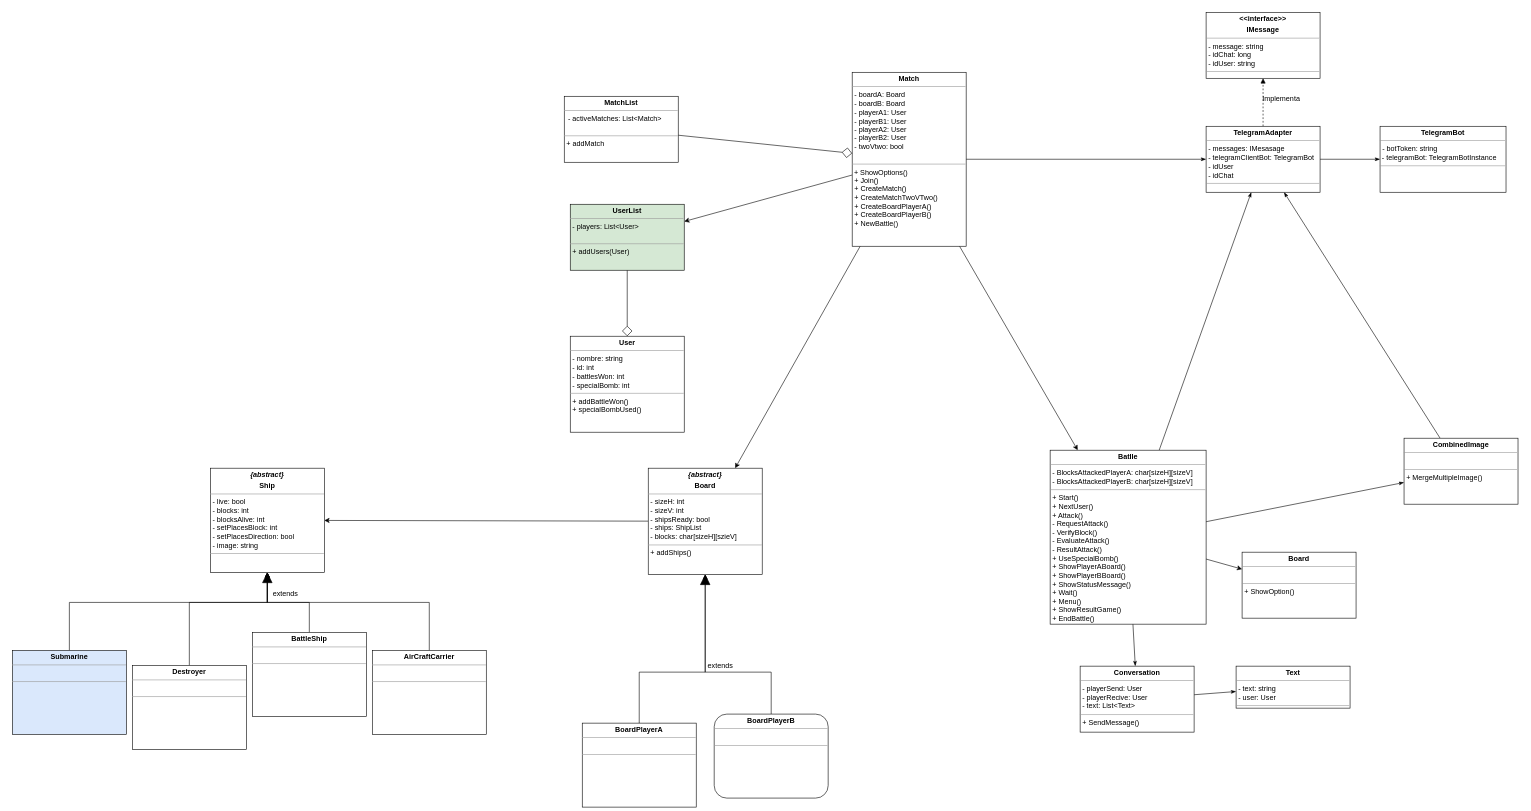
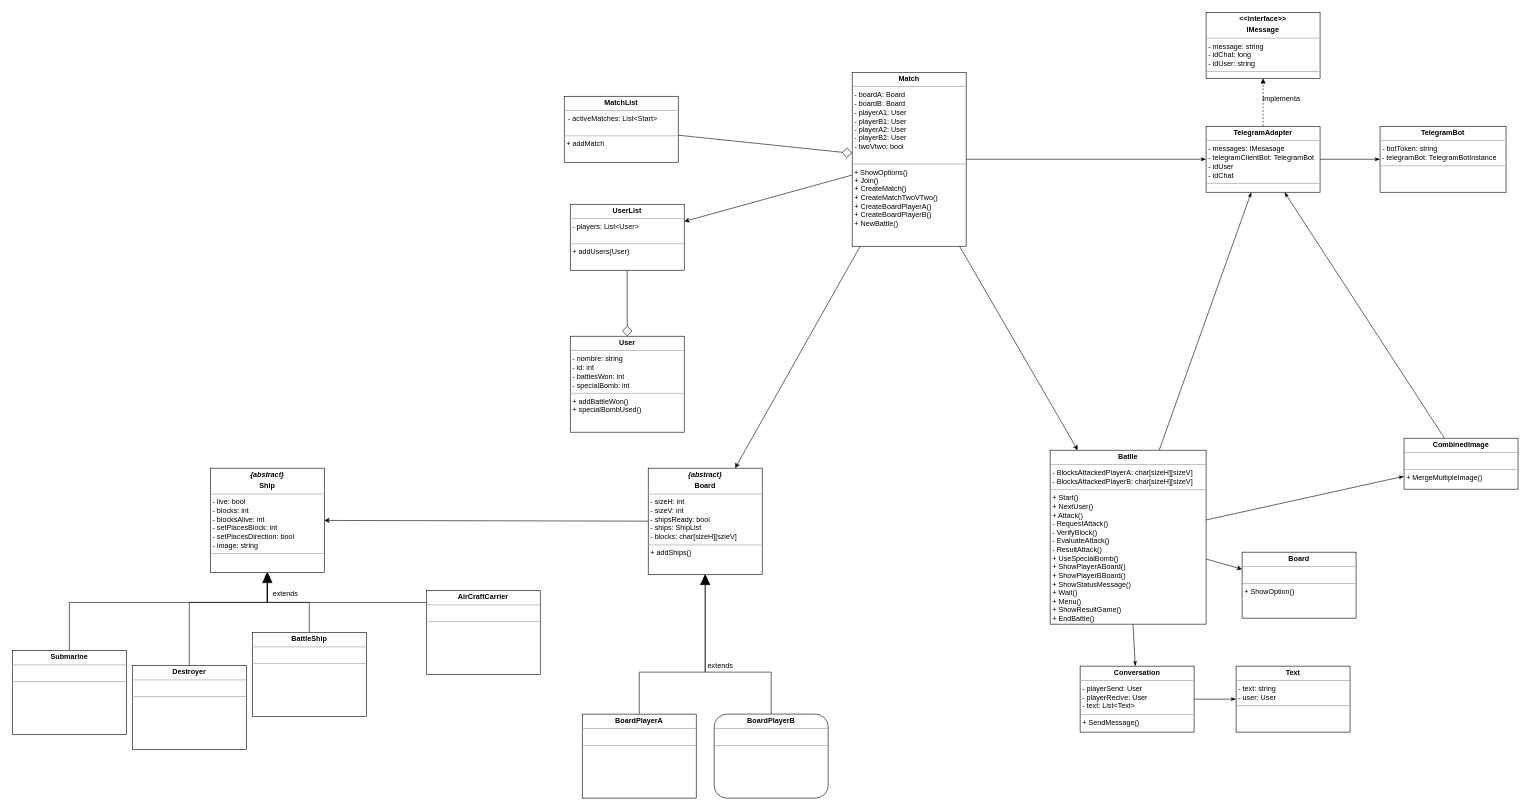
(616, 109) -> (616, 109)
(627, 237) -> (627, 237)
(1461, 471) -> (1461, 464)
(1293, 687) -> (1293, 699)
(69, 693) -> (69, 693)
(429, 693) -> (483, 633)
(639, 765) -> (639, 756)
